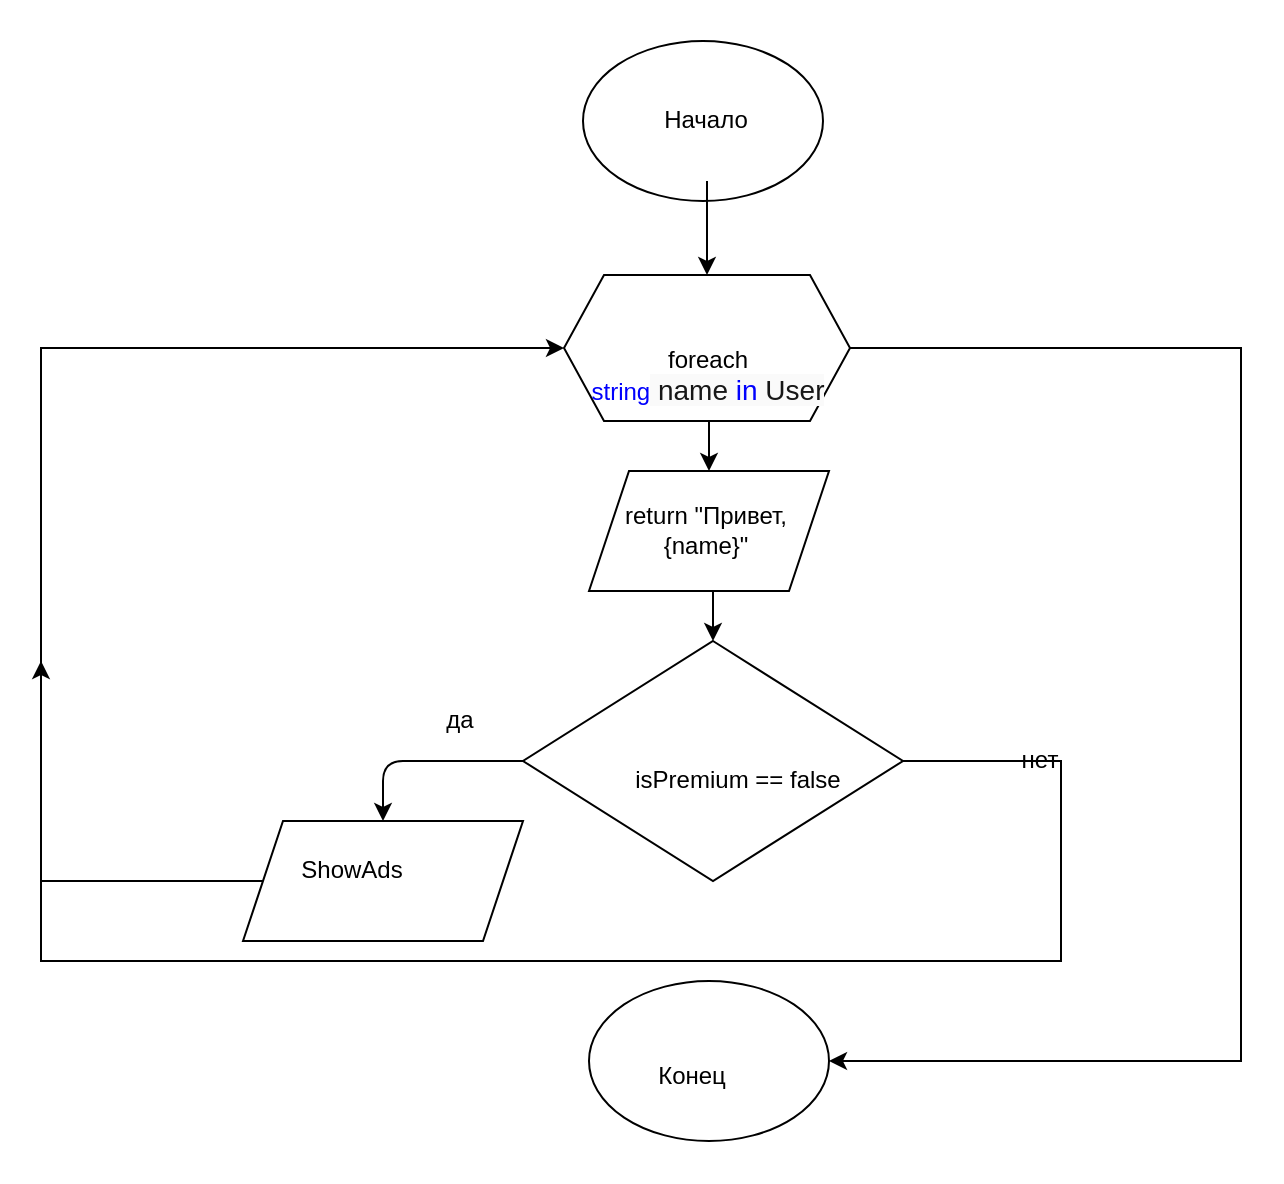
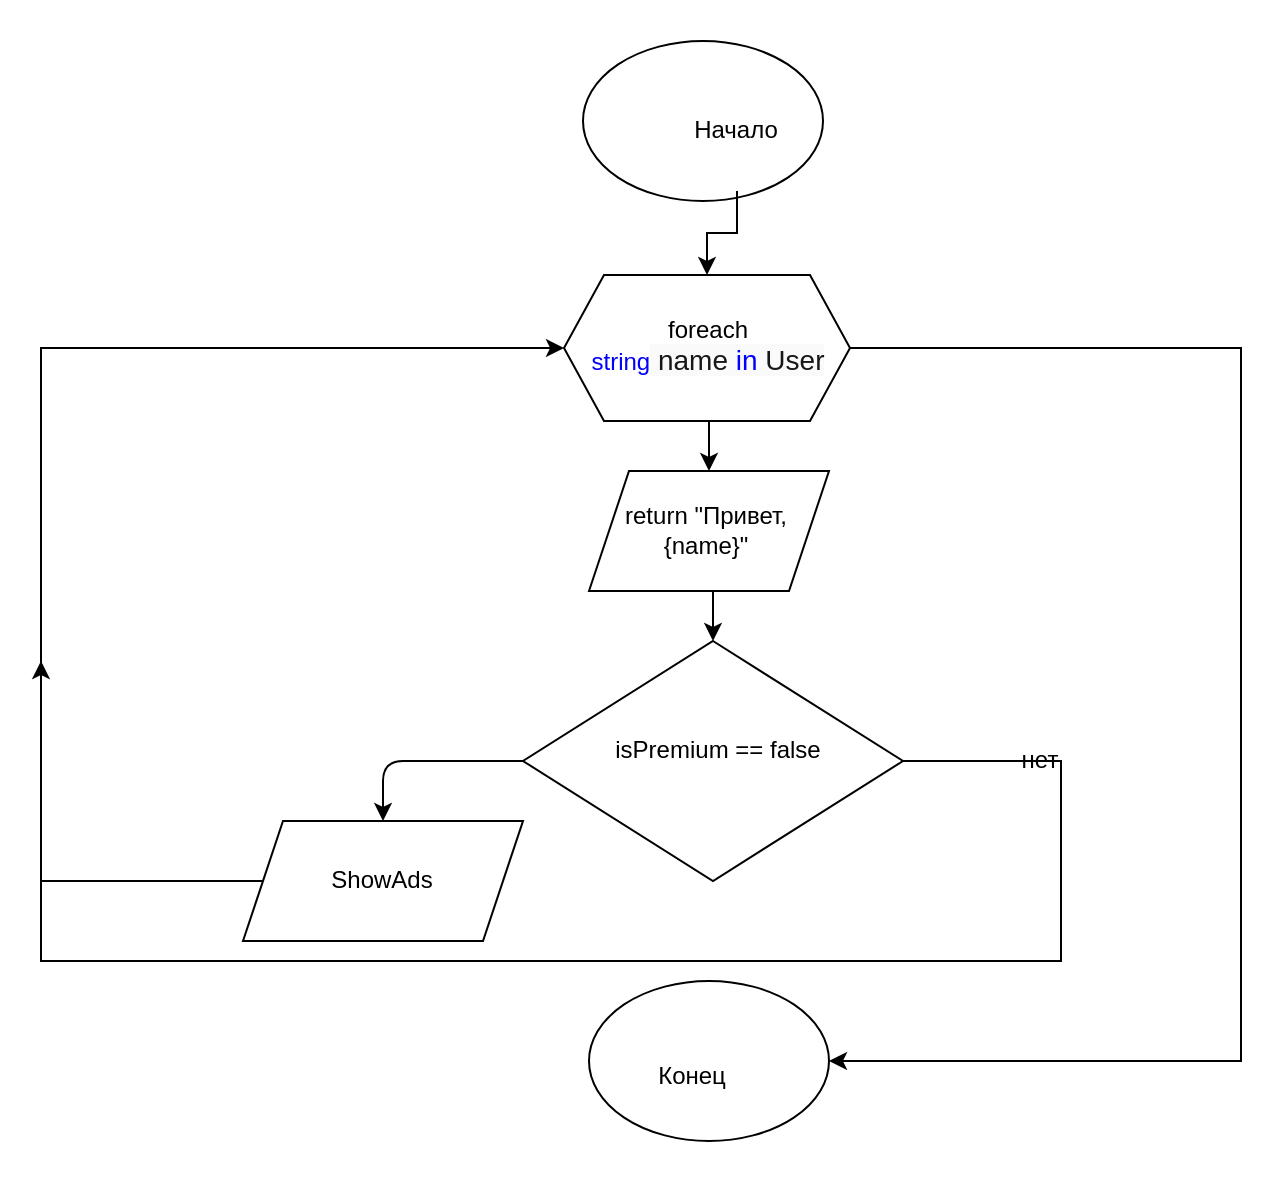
(707, 121) -> (737, 131)
(709, 377) -> (709, 347)
(461, 721) -> none
(739, 781) -> (719, 751)
(353, 871) -> (383, 881)
